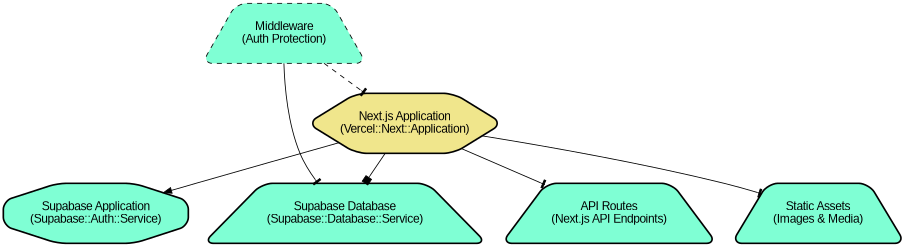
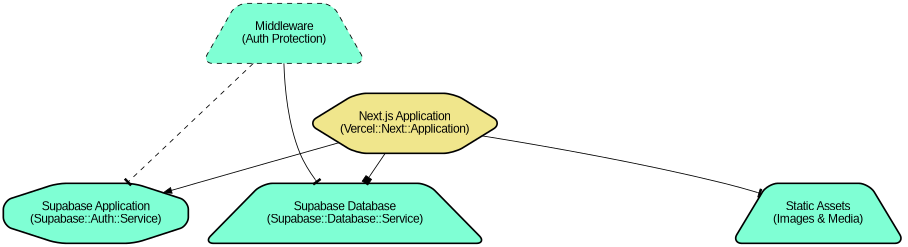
(343, 77) -> (192, 122)
(609, 213) -> none
